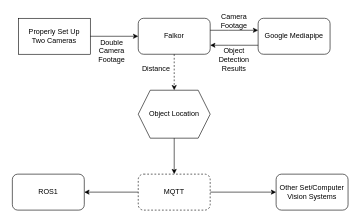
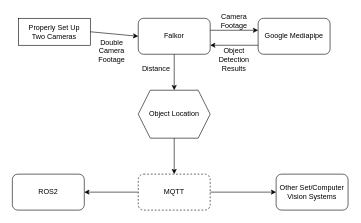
(54, 36) -> (54, 32)
(174, 70) -> (174, 70)
(48, 192) -> (48, 192)
